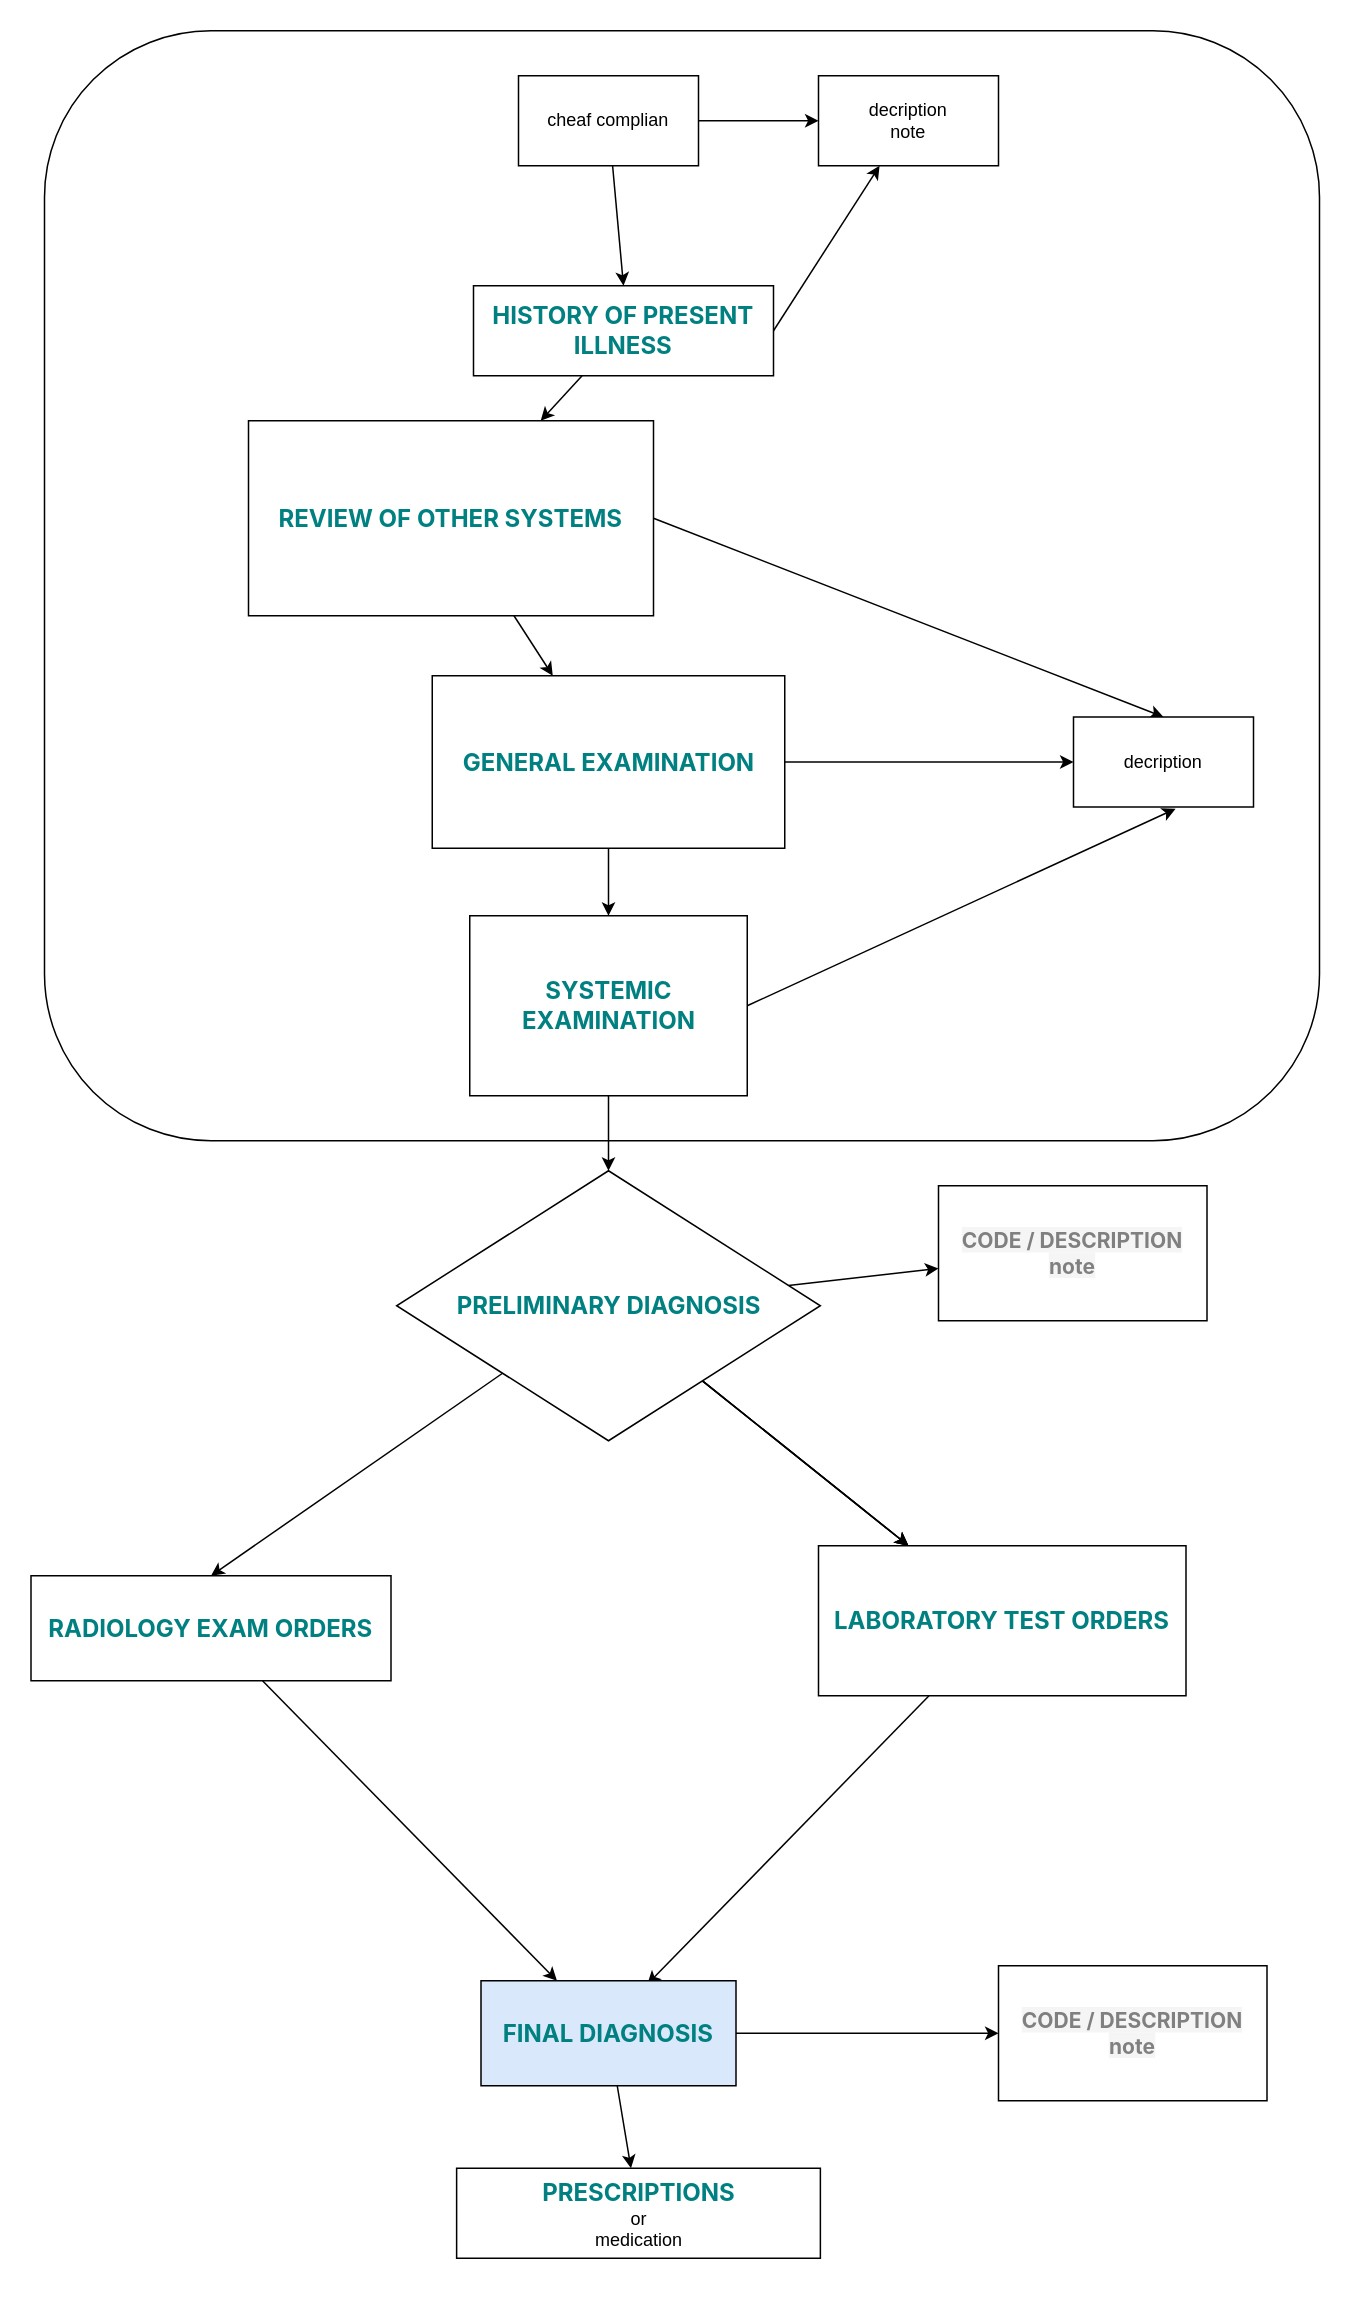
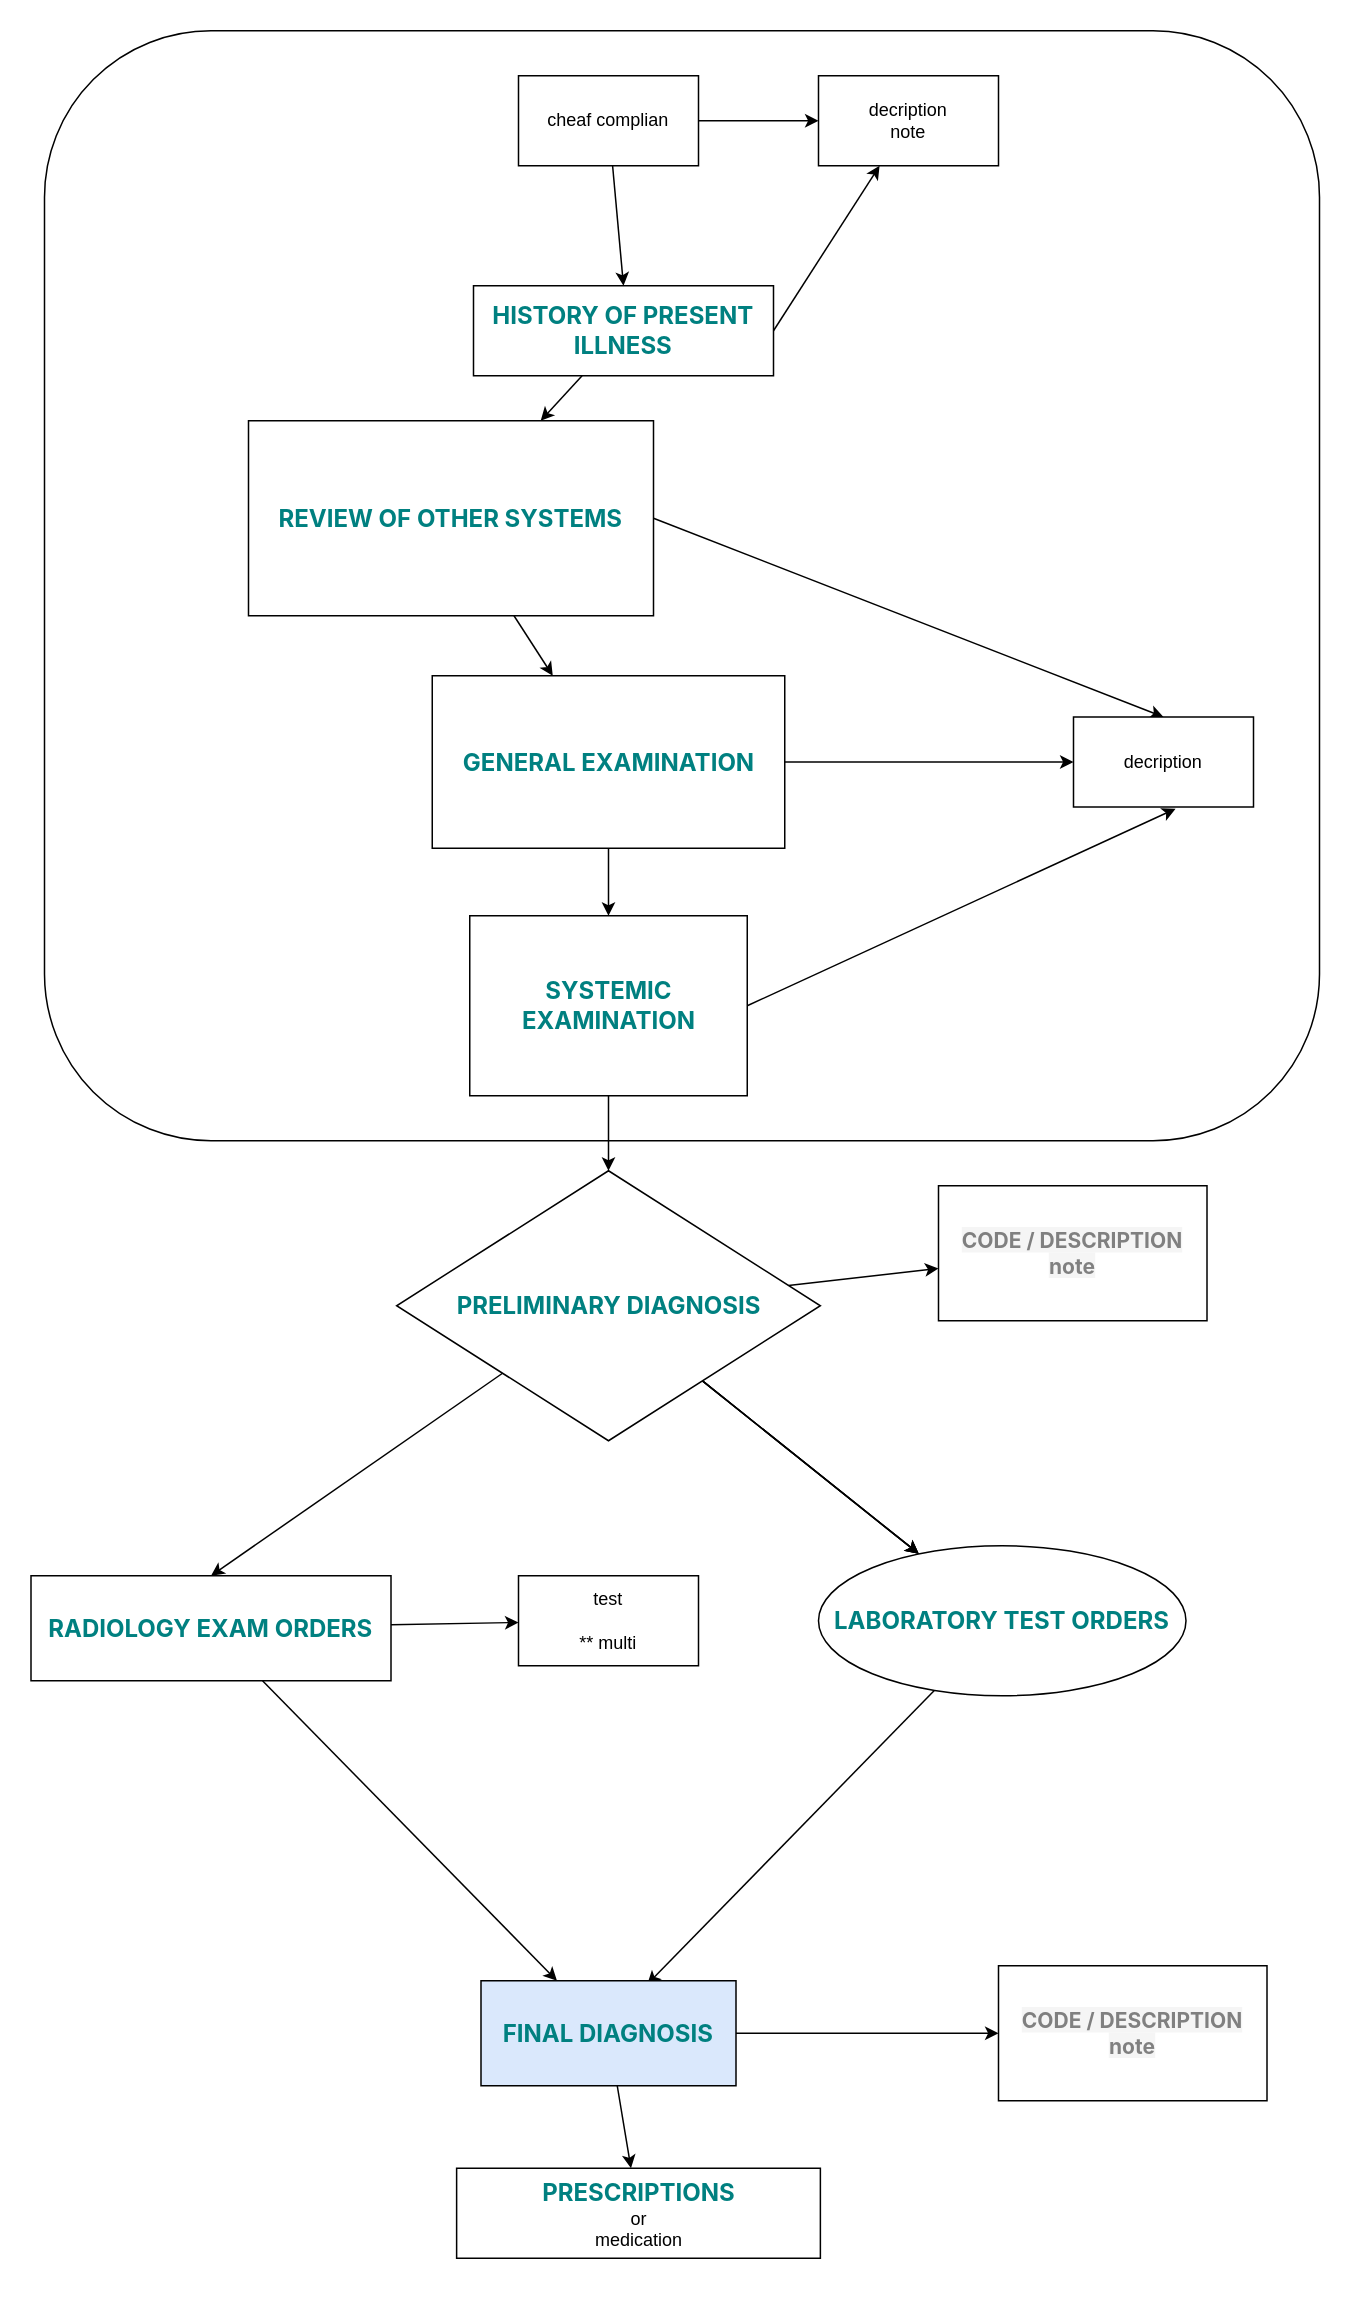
none -> (608, 1621)
(1002, 1621) -> (1002, 1621)
none -> (449, 1624)
